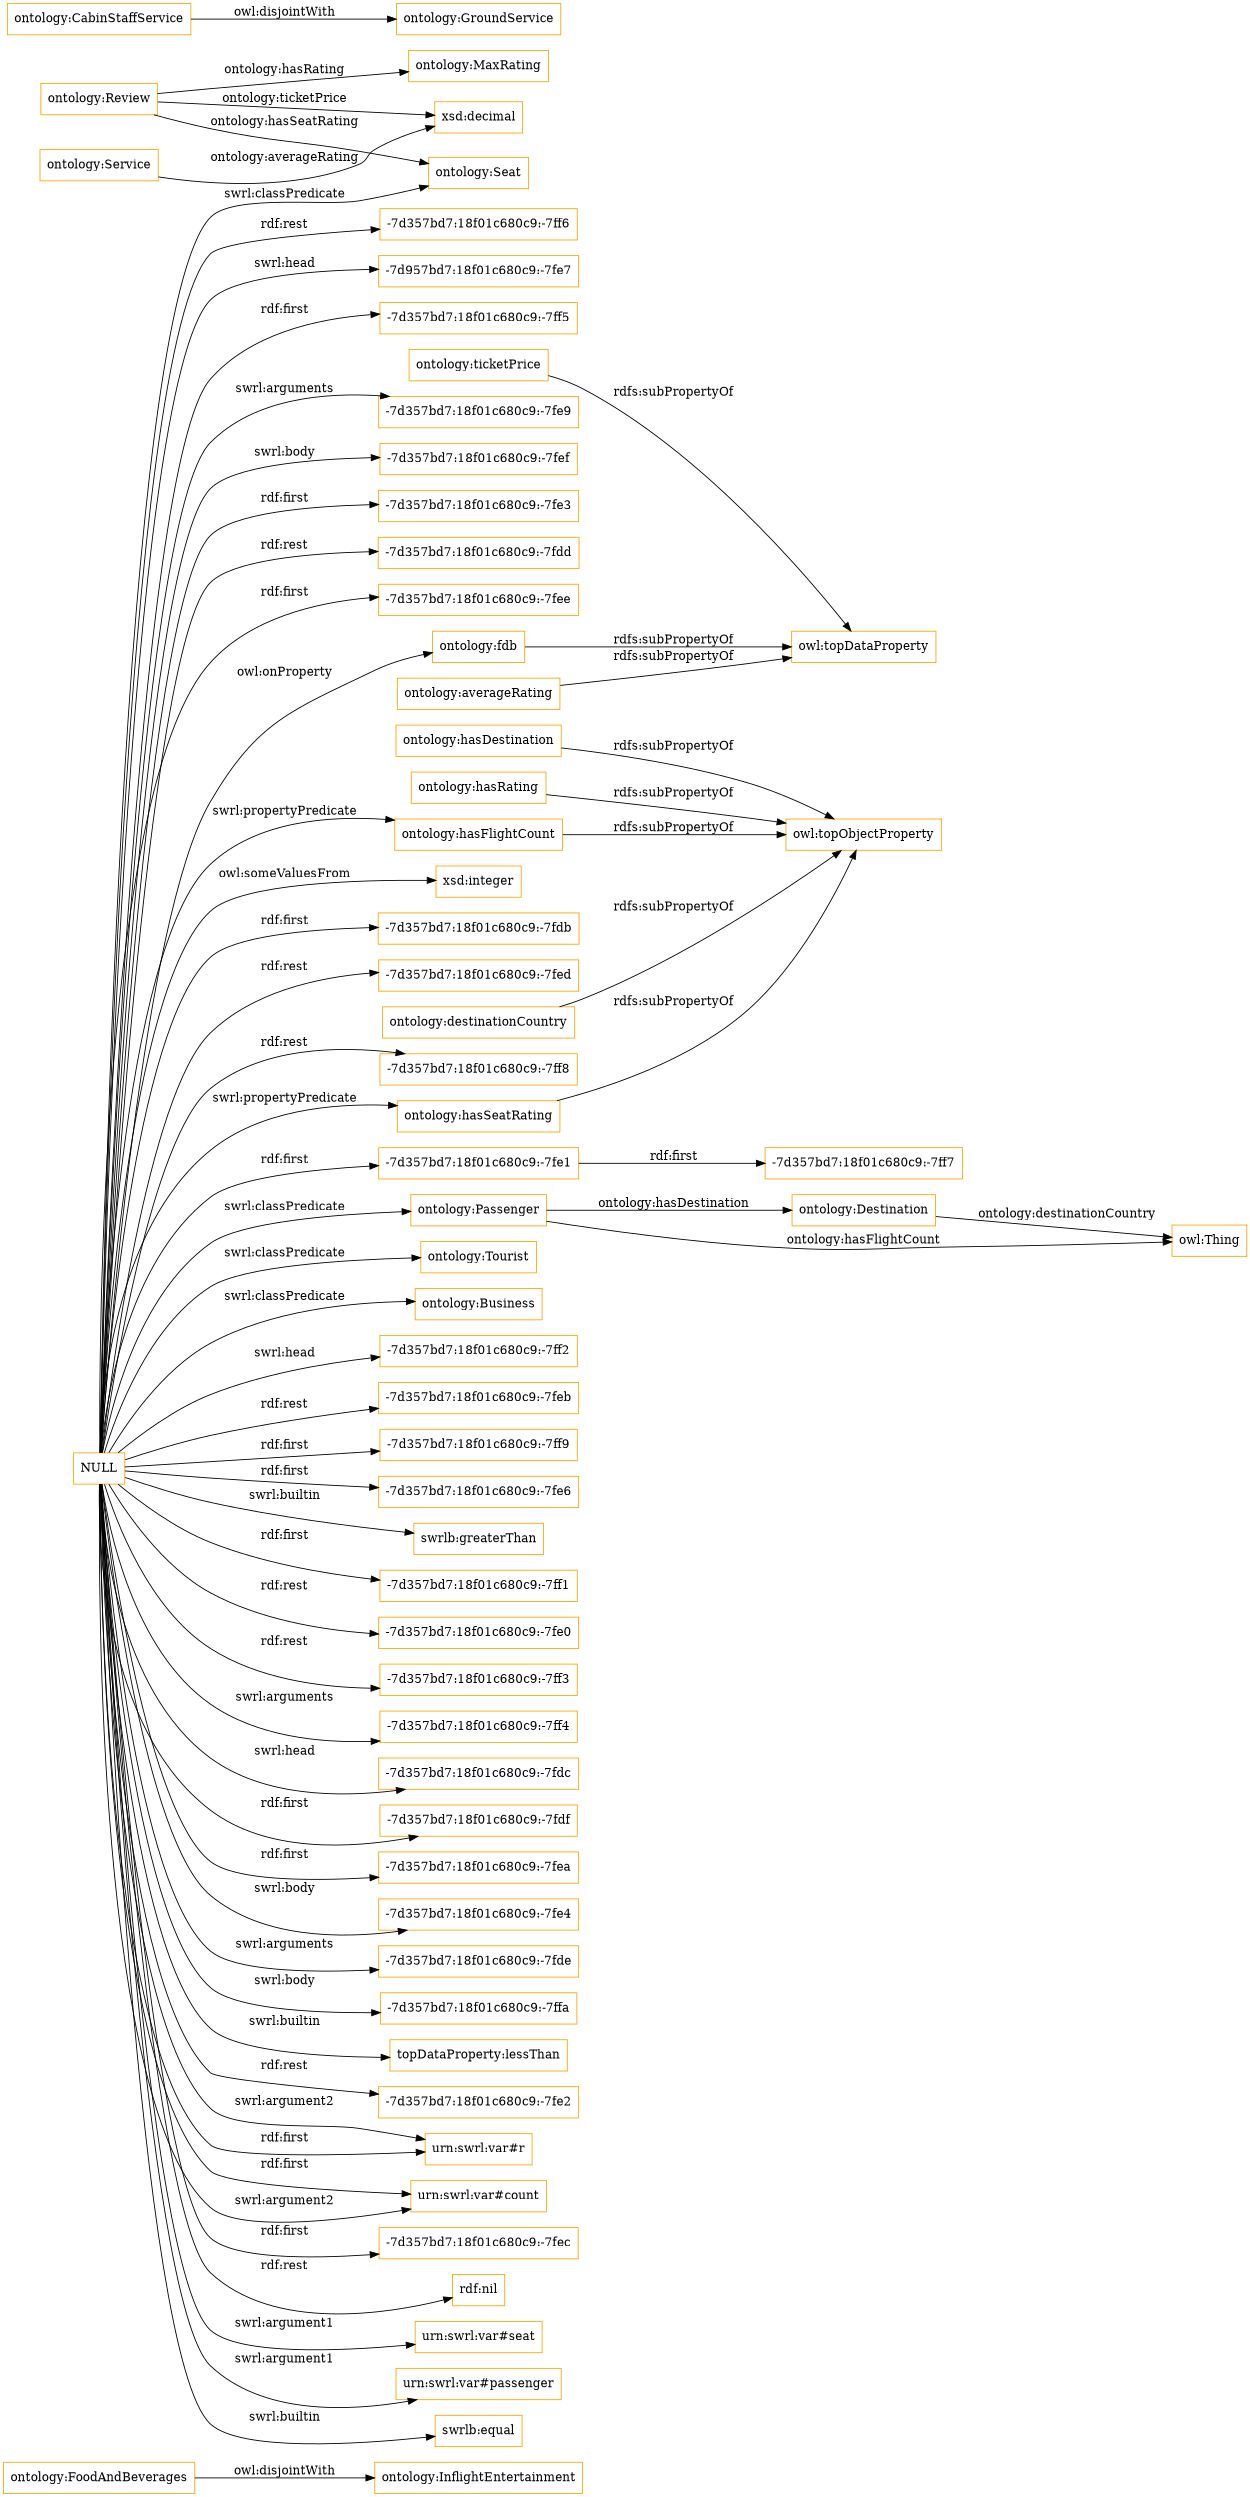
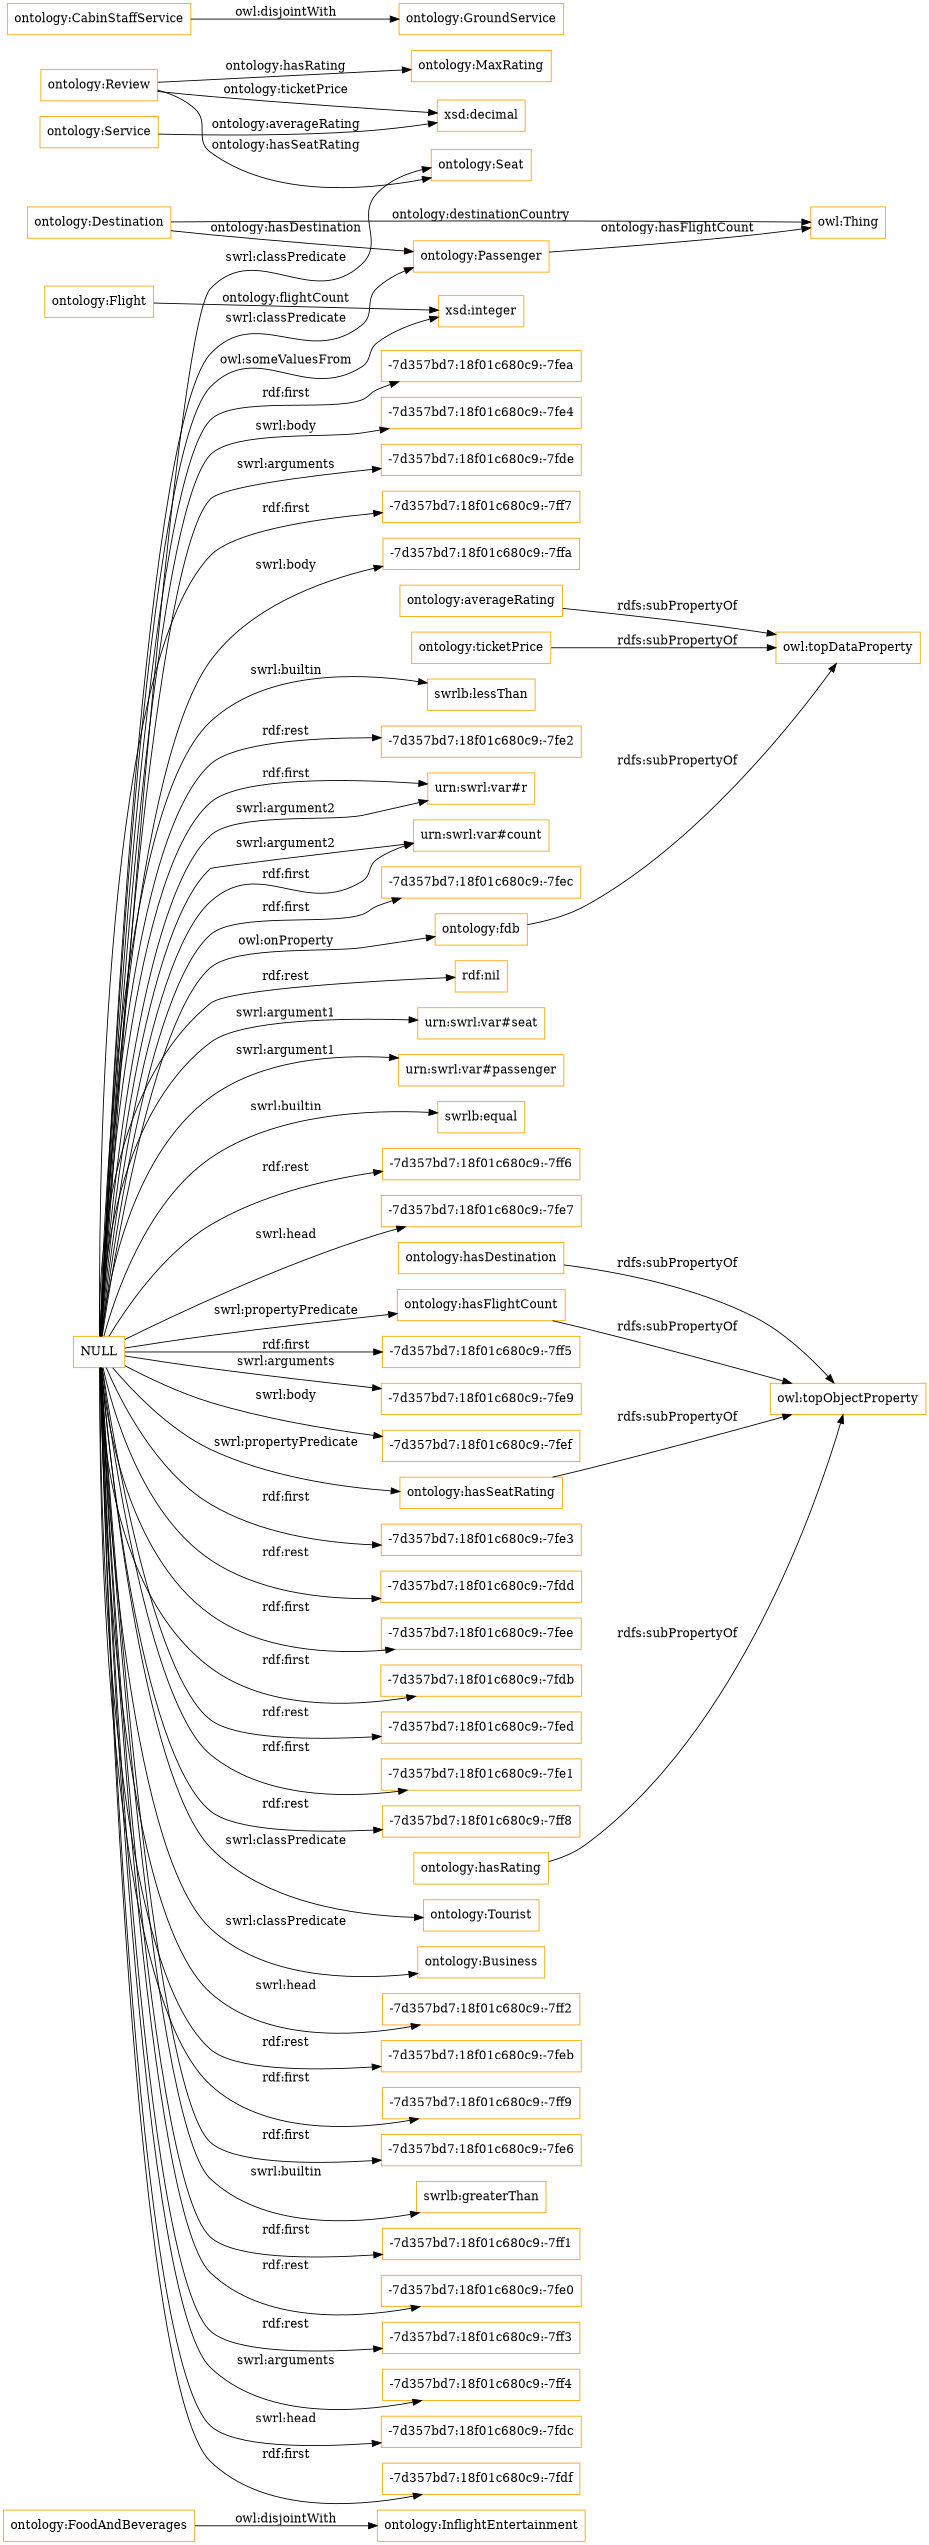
(479, 271) -> (481, 1211)
none -> (99, 302)
(479, 1022) -> none
(668, 1163) -> (123, 853)
(665, 1210) -> (288, 242)
(479, 2055) -> (481, 695)
